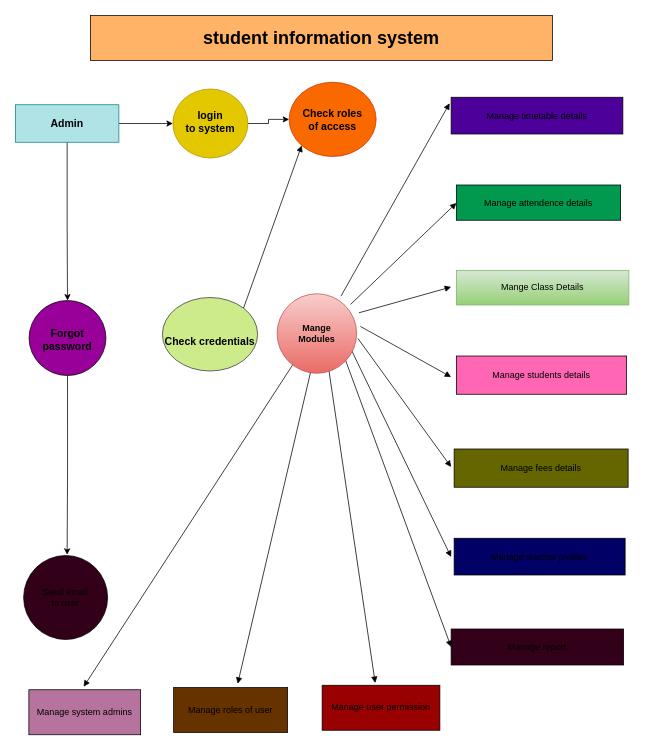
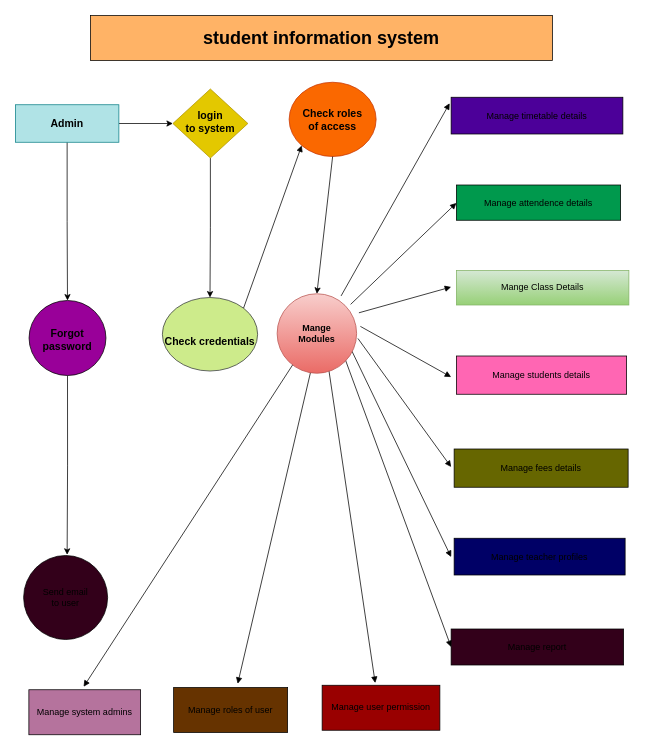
(210, 123) -> (210, 123)
(267, 123) -> (210, 211)
none -> (325, 222)
